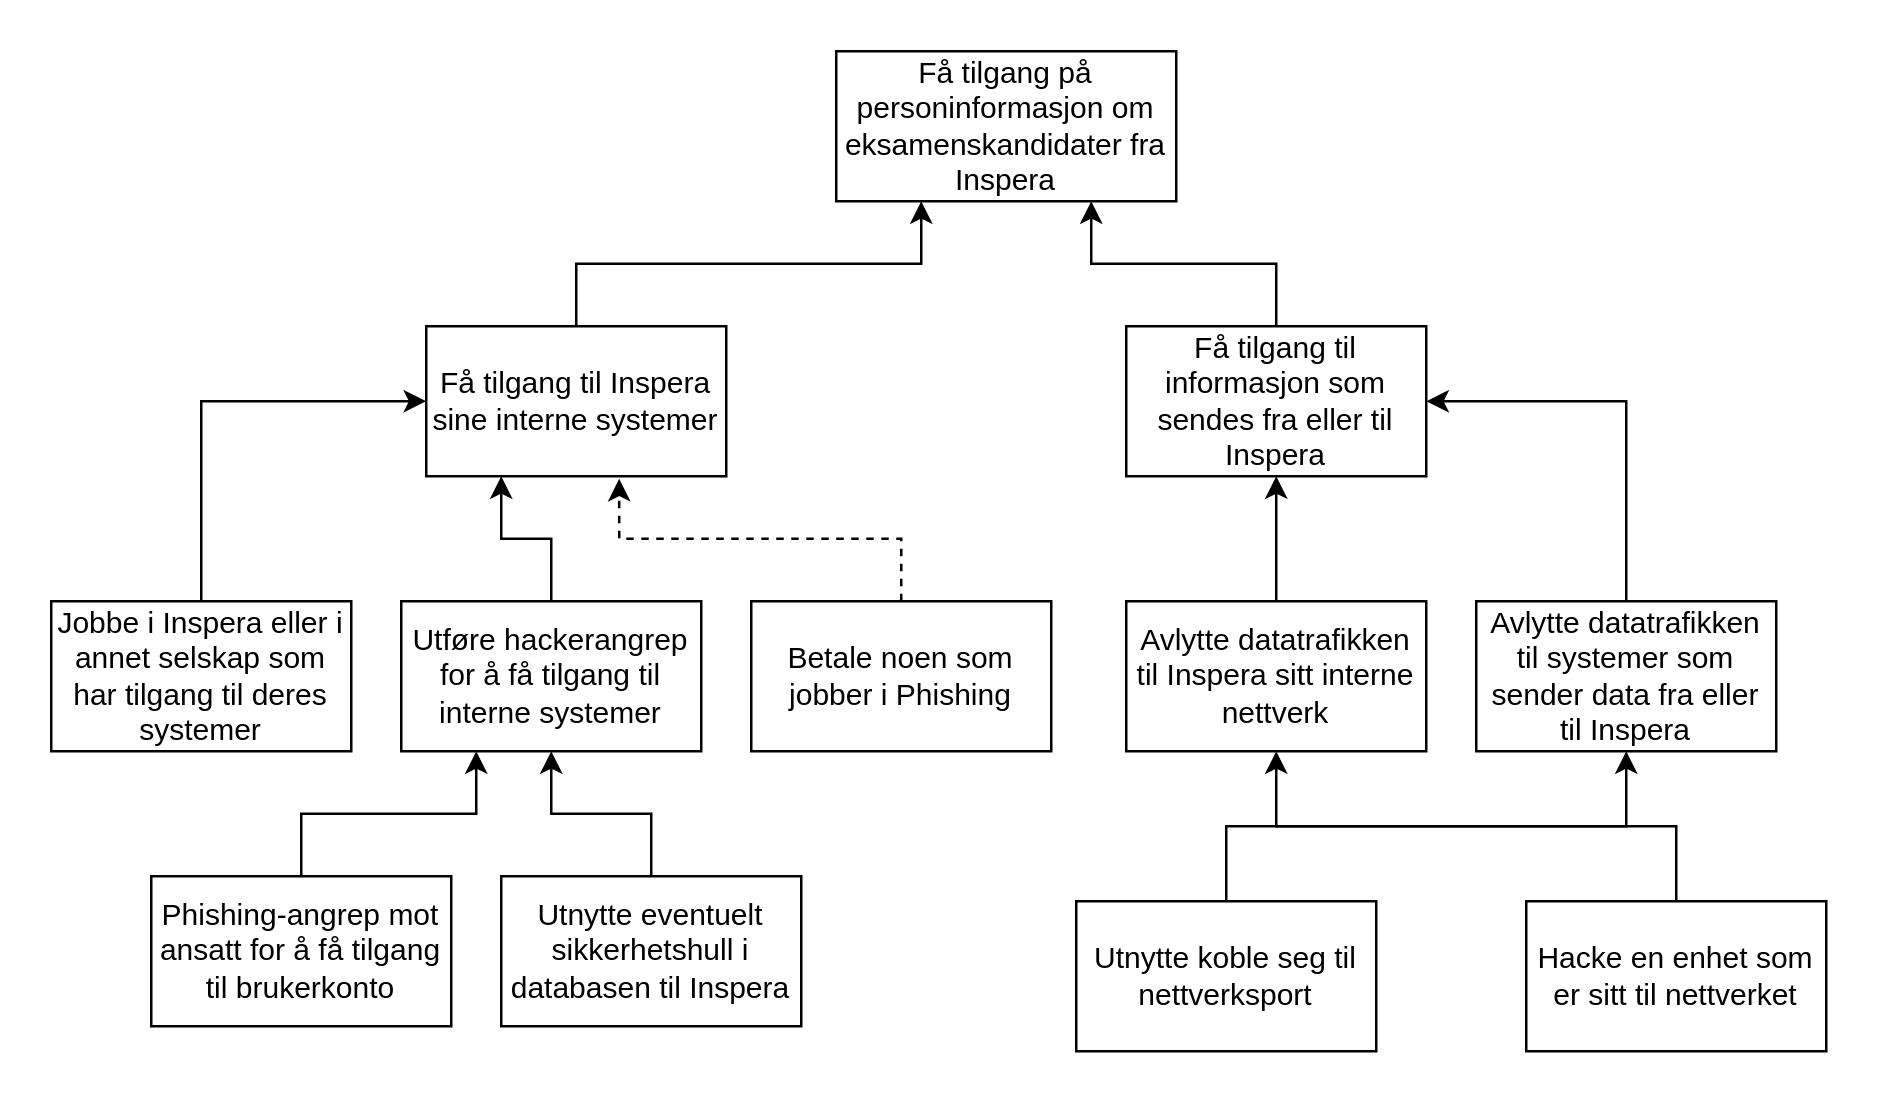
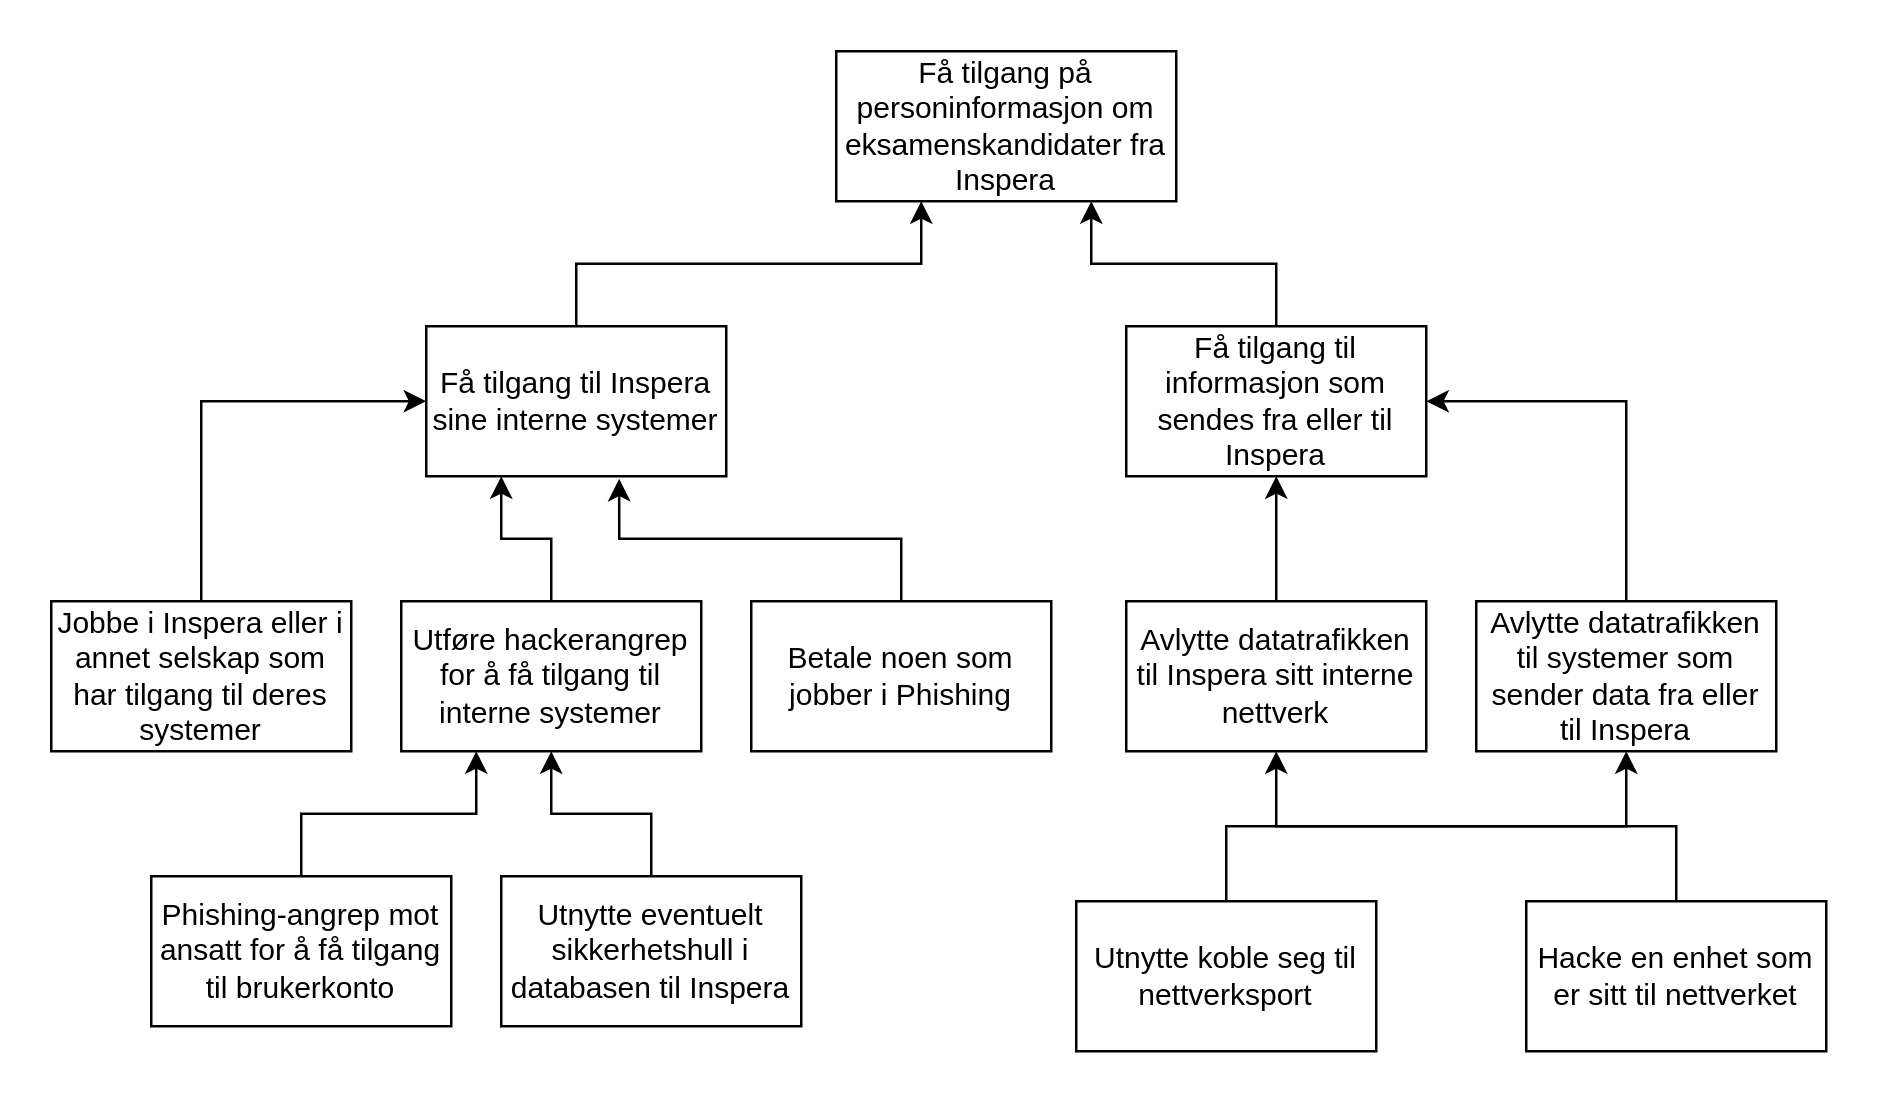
(767, 539) -> (767, 539)
